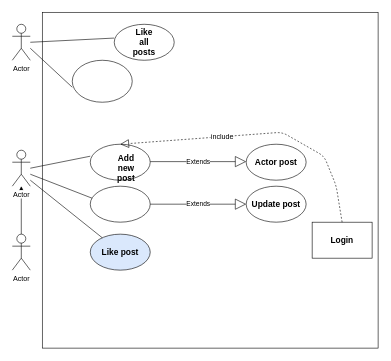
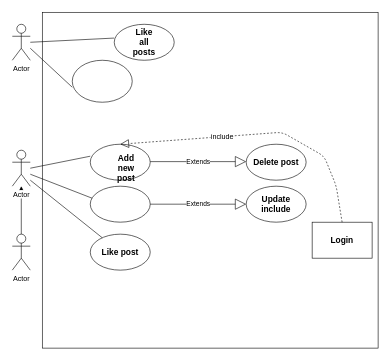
(276, 162) -> (276, 162)
(276, 204) -> (276, 204)
(120, 252) -> (120, 252)
